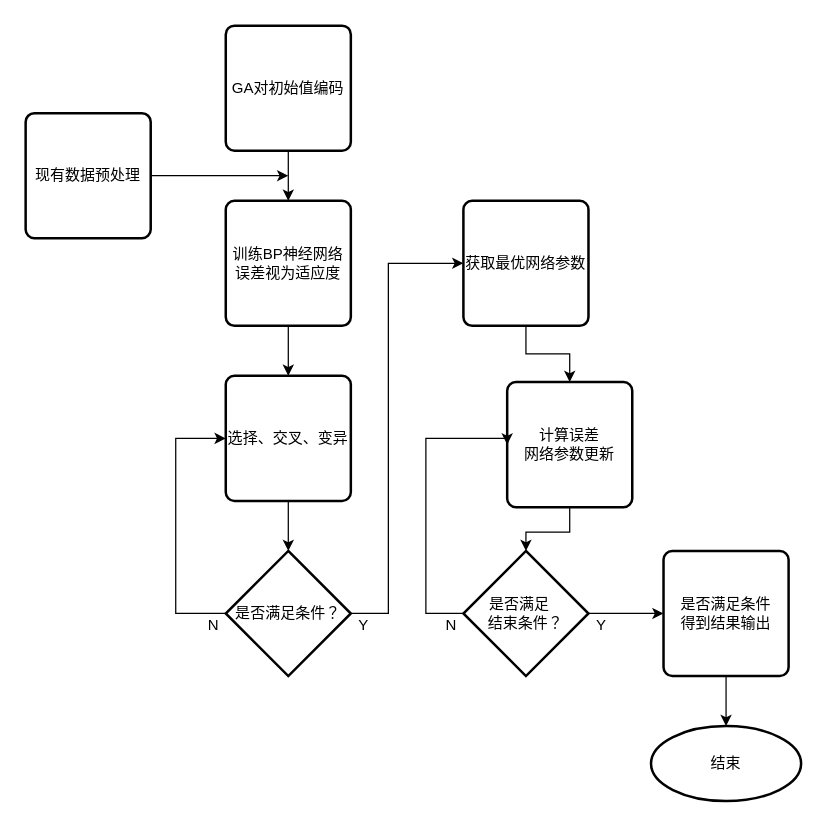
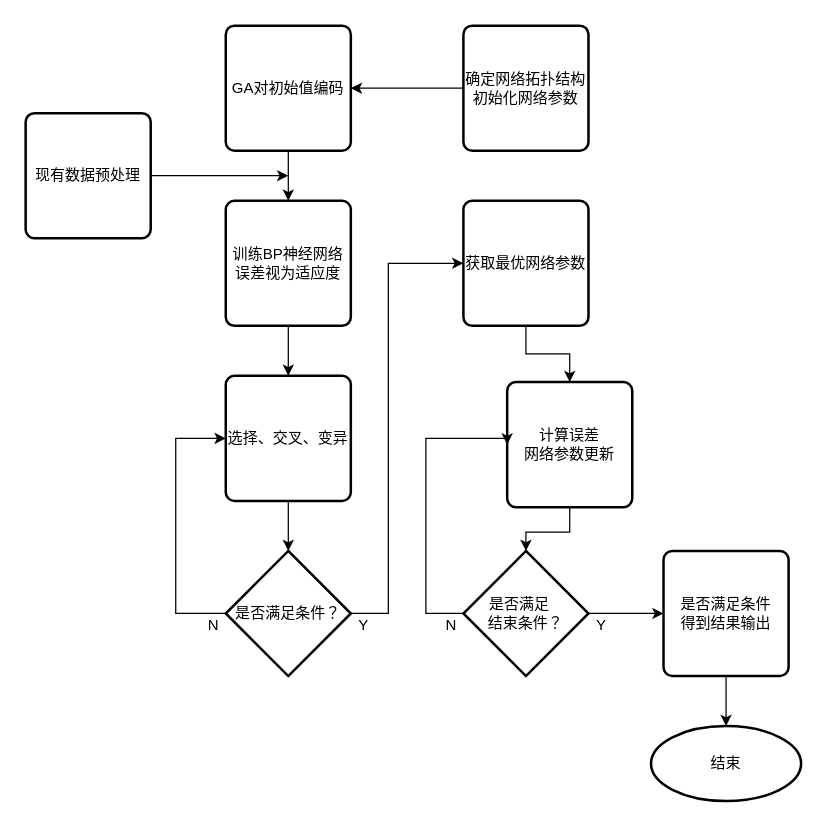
none -> (411, 88)
none -> (526, 88)
